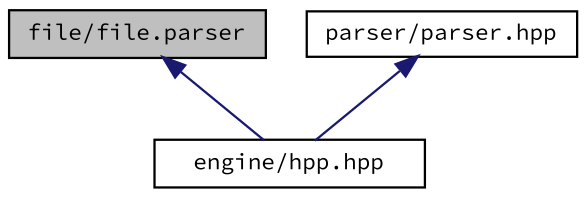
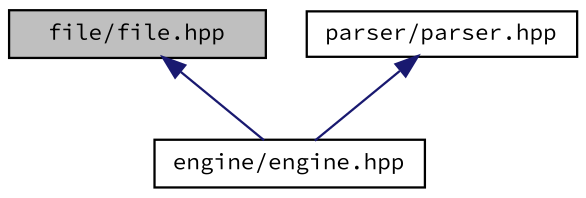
(137, 34) -> (137, 34)
(290, 164) -> (290, 164)
